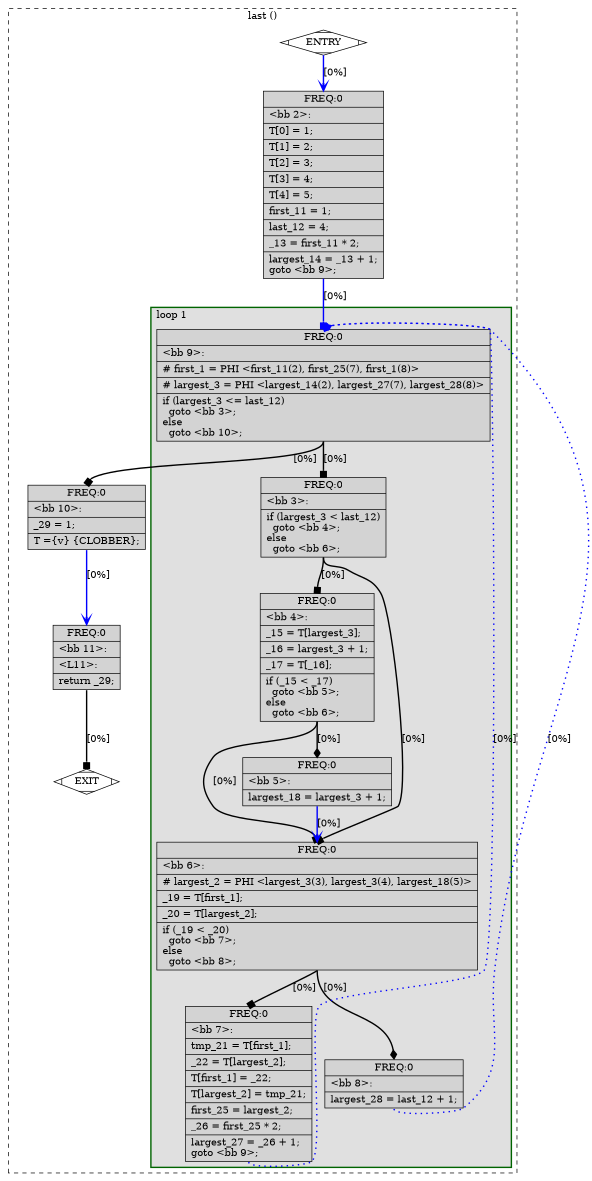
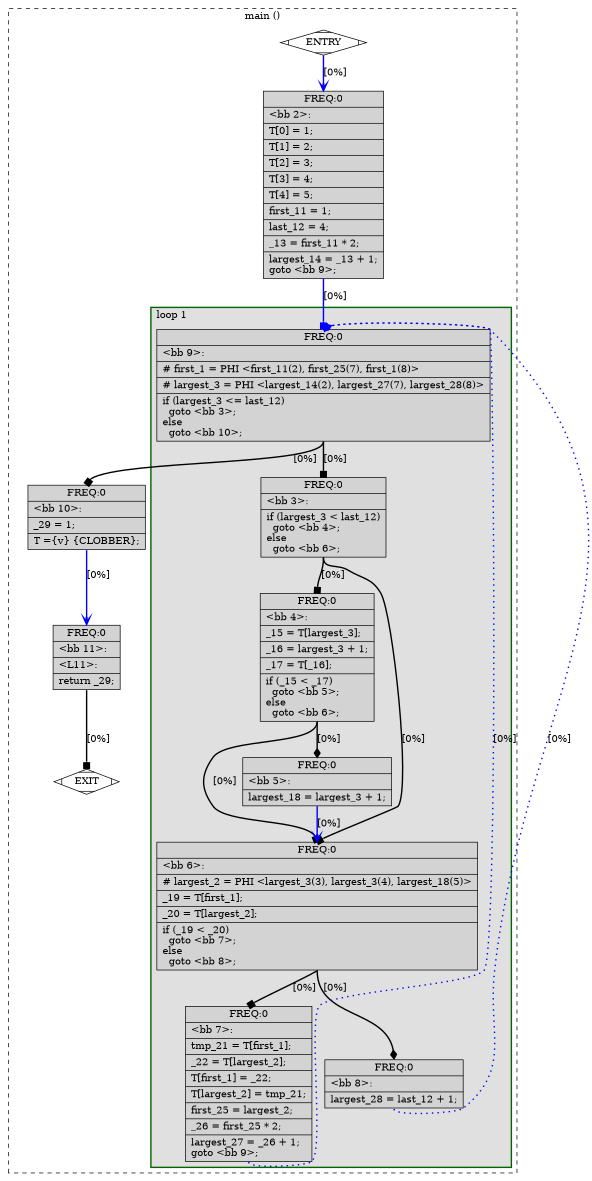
(263, 16) -> (263, 16)
